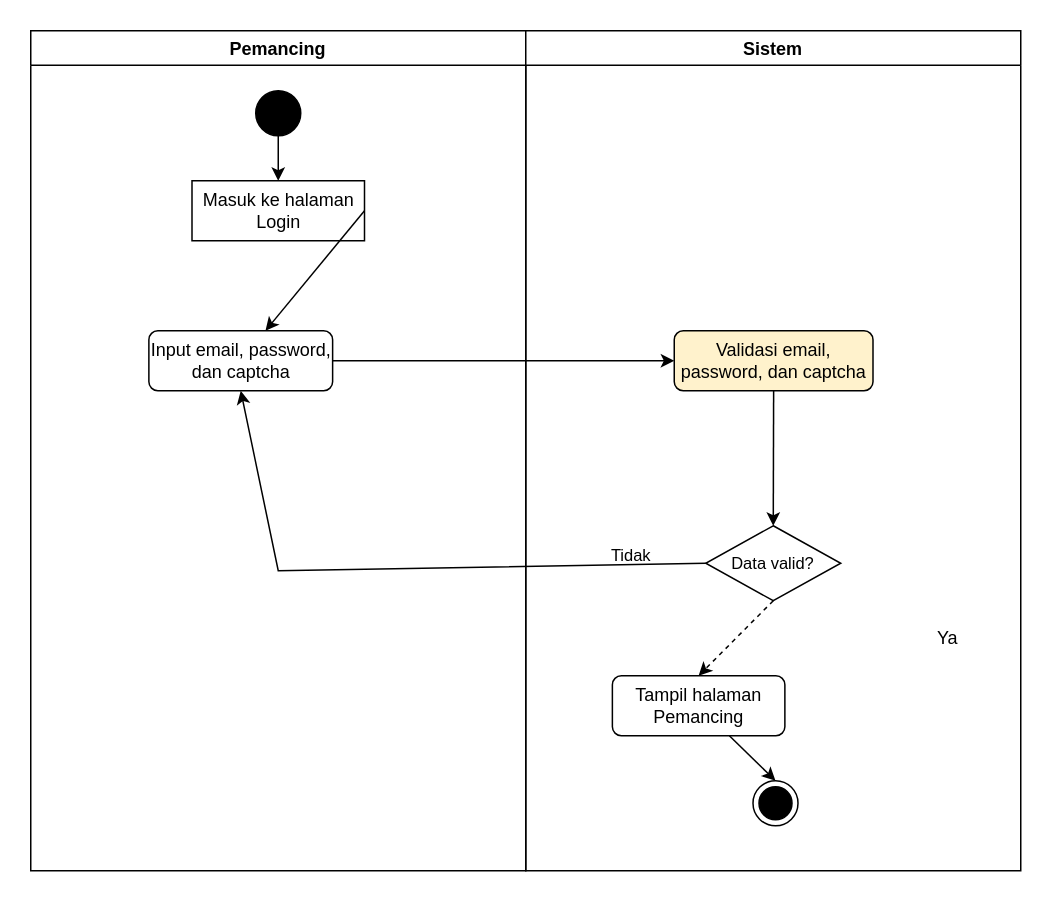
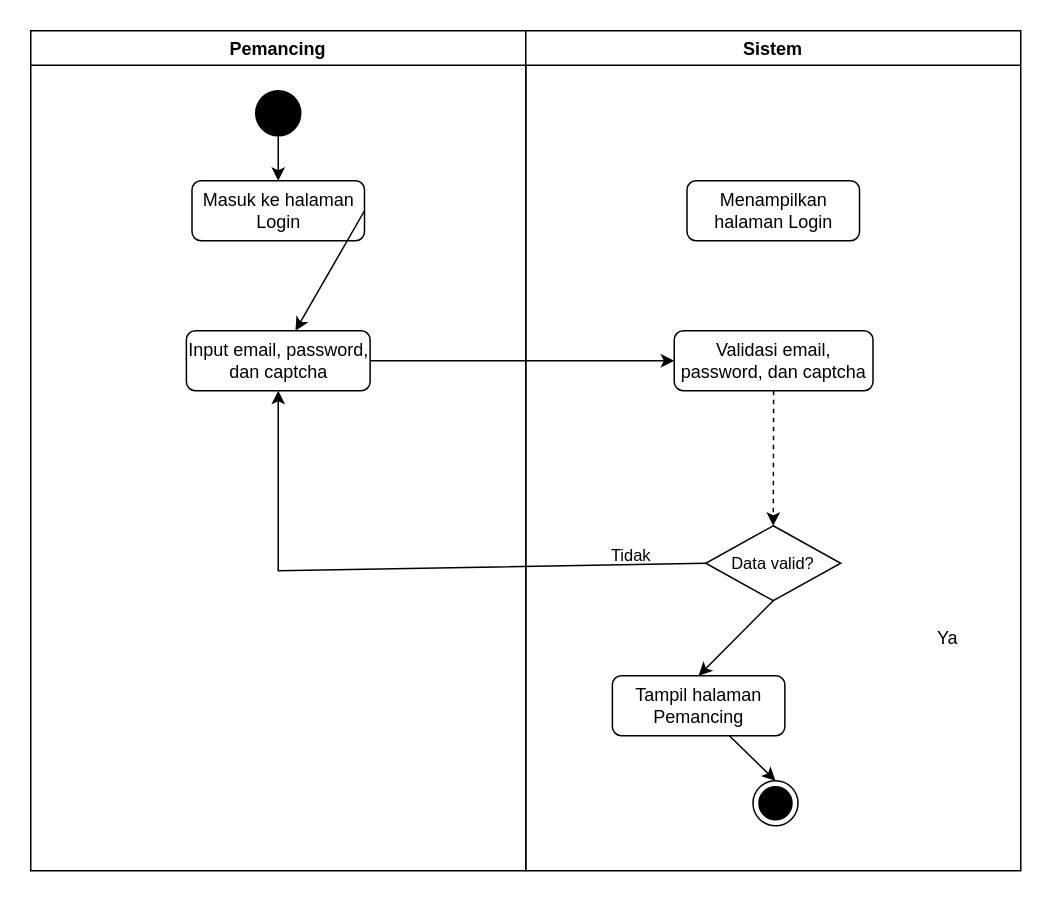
(278, 211) -> (278, 211)
none -> (773, 211)
(241, 361) -> (278, 361)
(774, 361) -> (774, 361)
(773, 454) -> (773, 454)
(740, 634) -> (740, 634)
